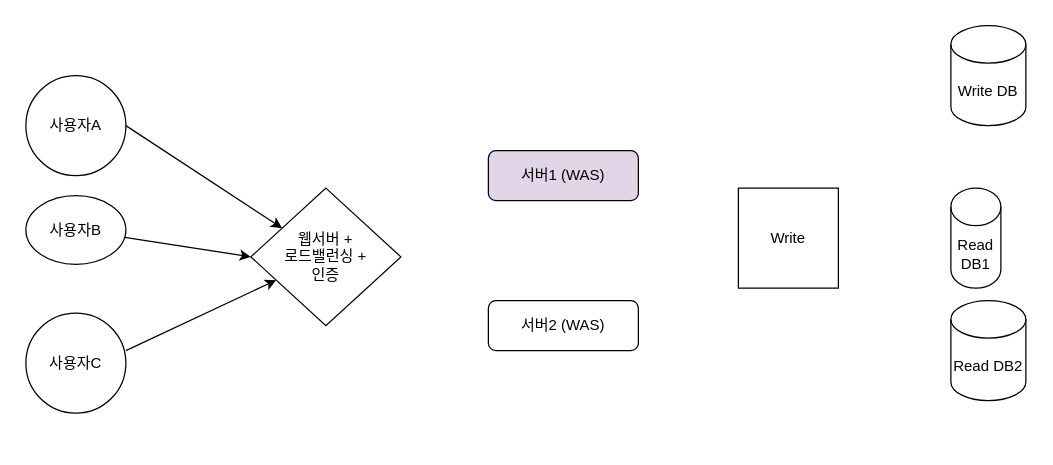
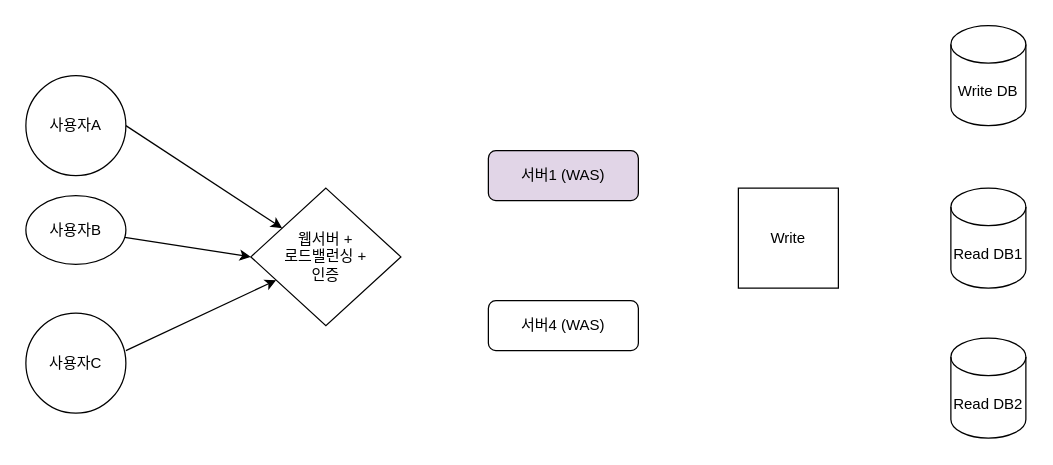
(976, 238) -> (988, 238)
(563, 326) -> (563, 326)
(988, 351) -> (988, 388)
